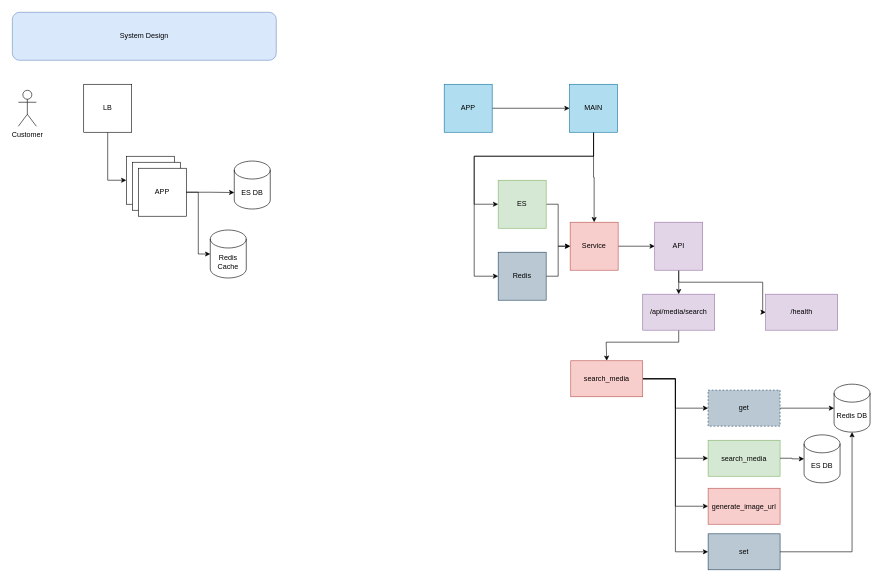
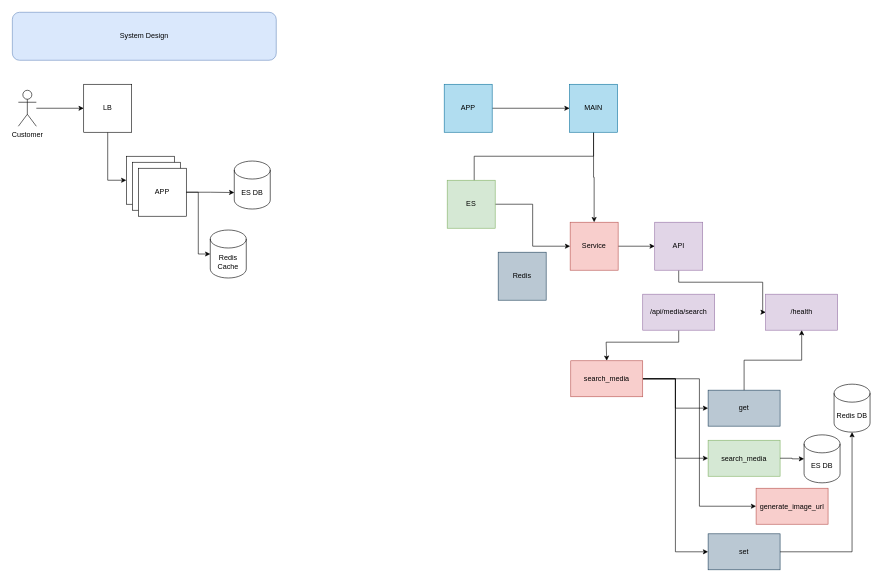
none -> (78, 108)
(522, 204) -> (471, 204)
(558, 268) -> none
(492, 276) -> none
(679, 288) -> none
(744, 408) -> (744, 408)
(828, 408) -> (802, 360)
(744, 506) -> (792, 506)
